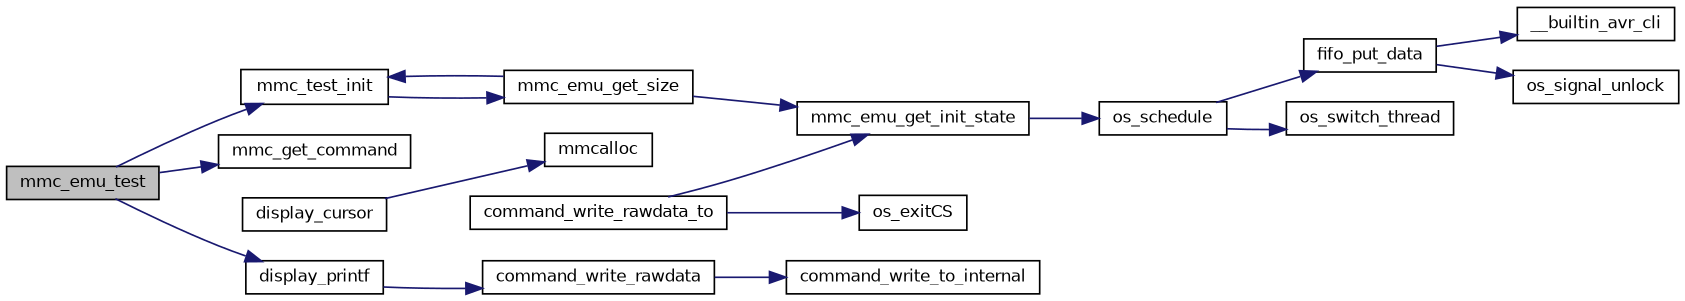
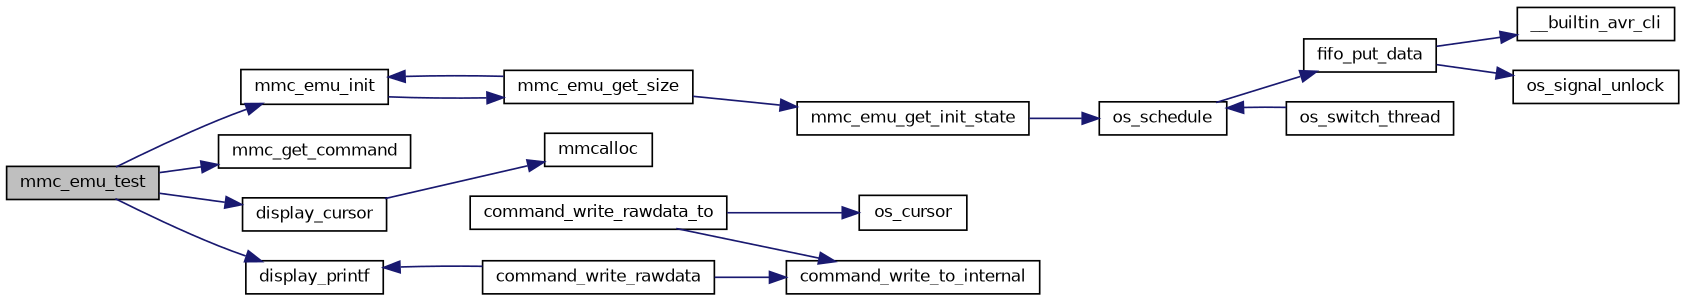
(315, 87) -> (315, 87)
(1248, 129) -> (1265, 107)
(761, 171) -> (748, 243)
none -> (192, 198)
(913, 213) -> (913, 213)
(425, 288) -> (442, 266)
